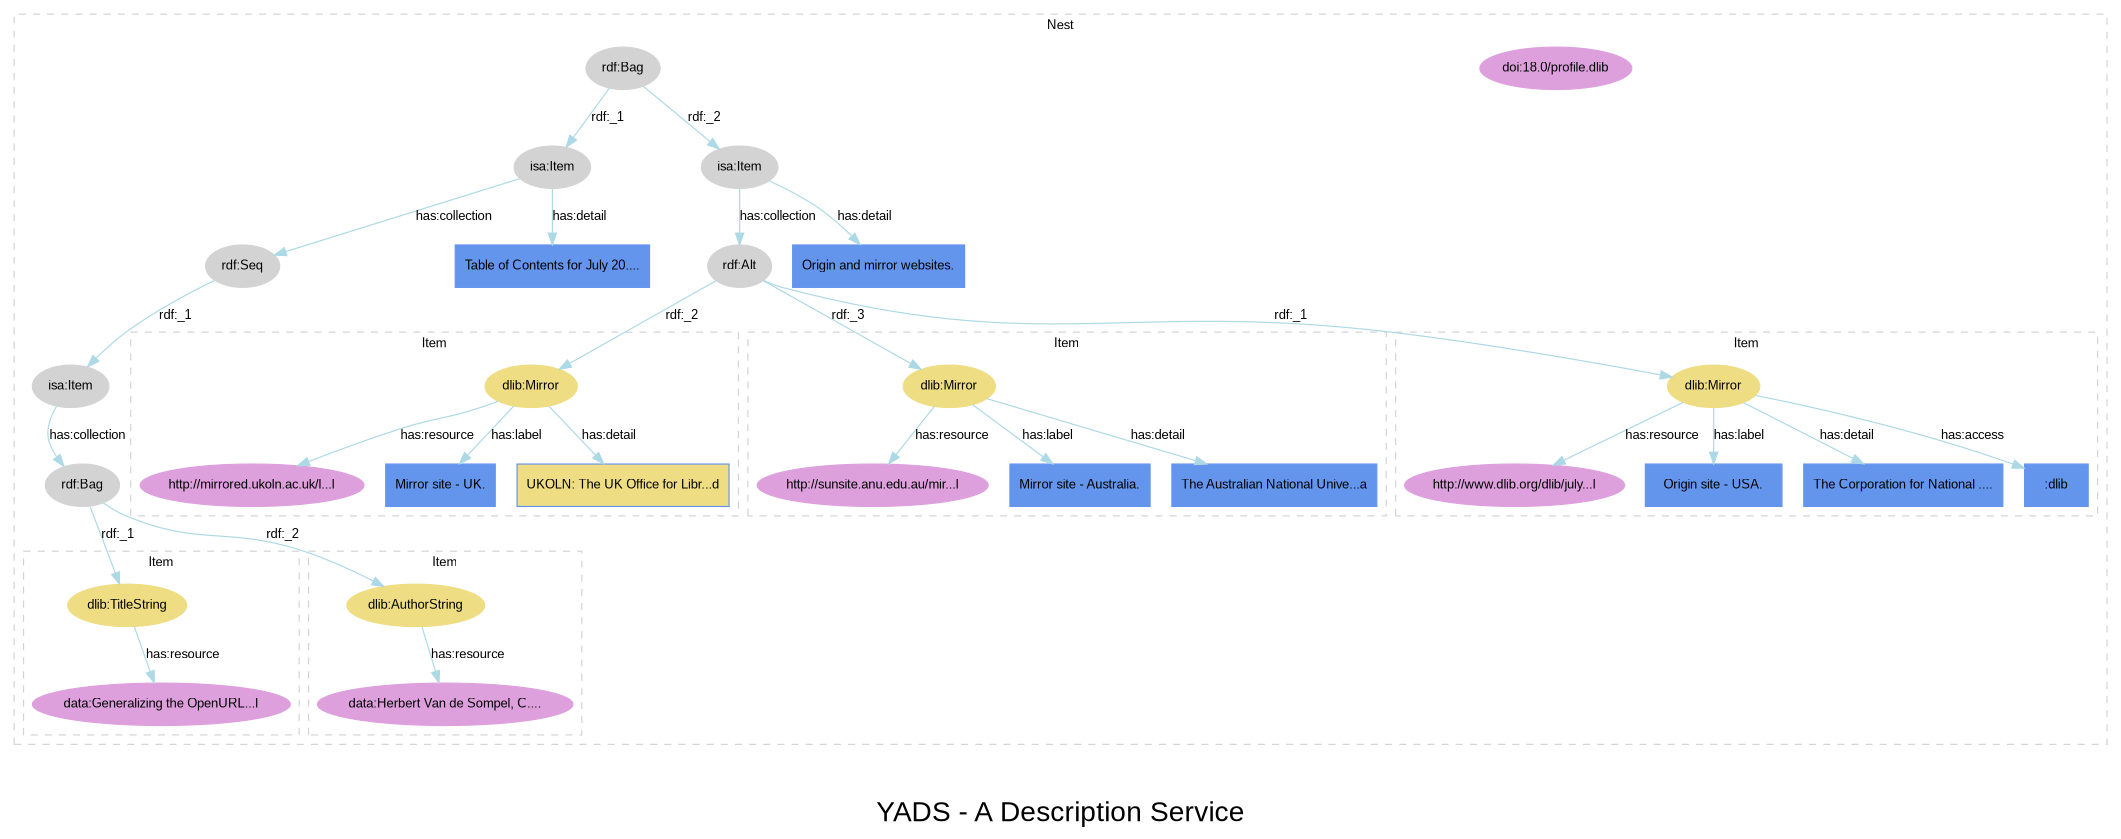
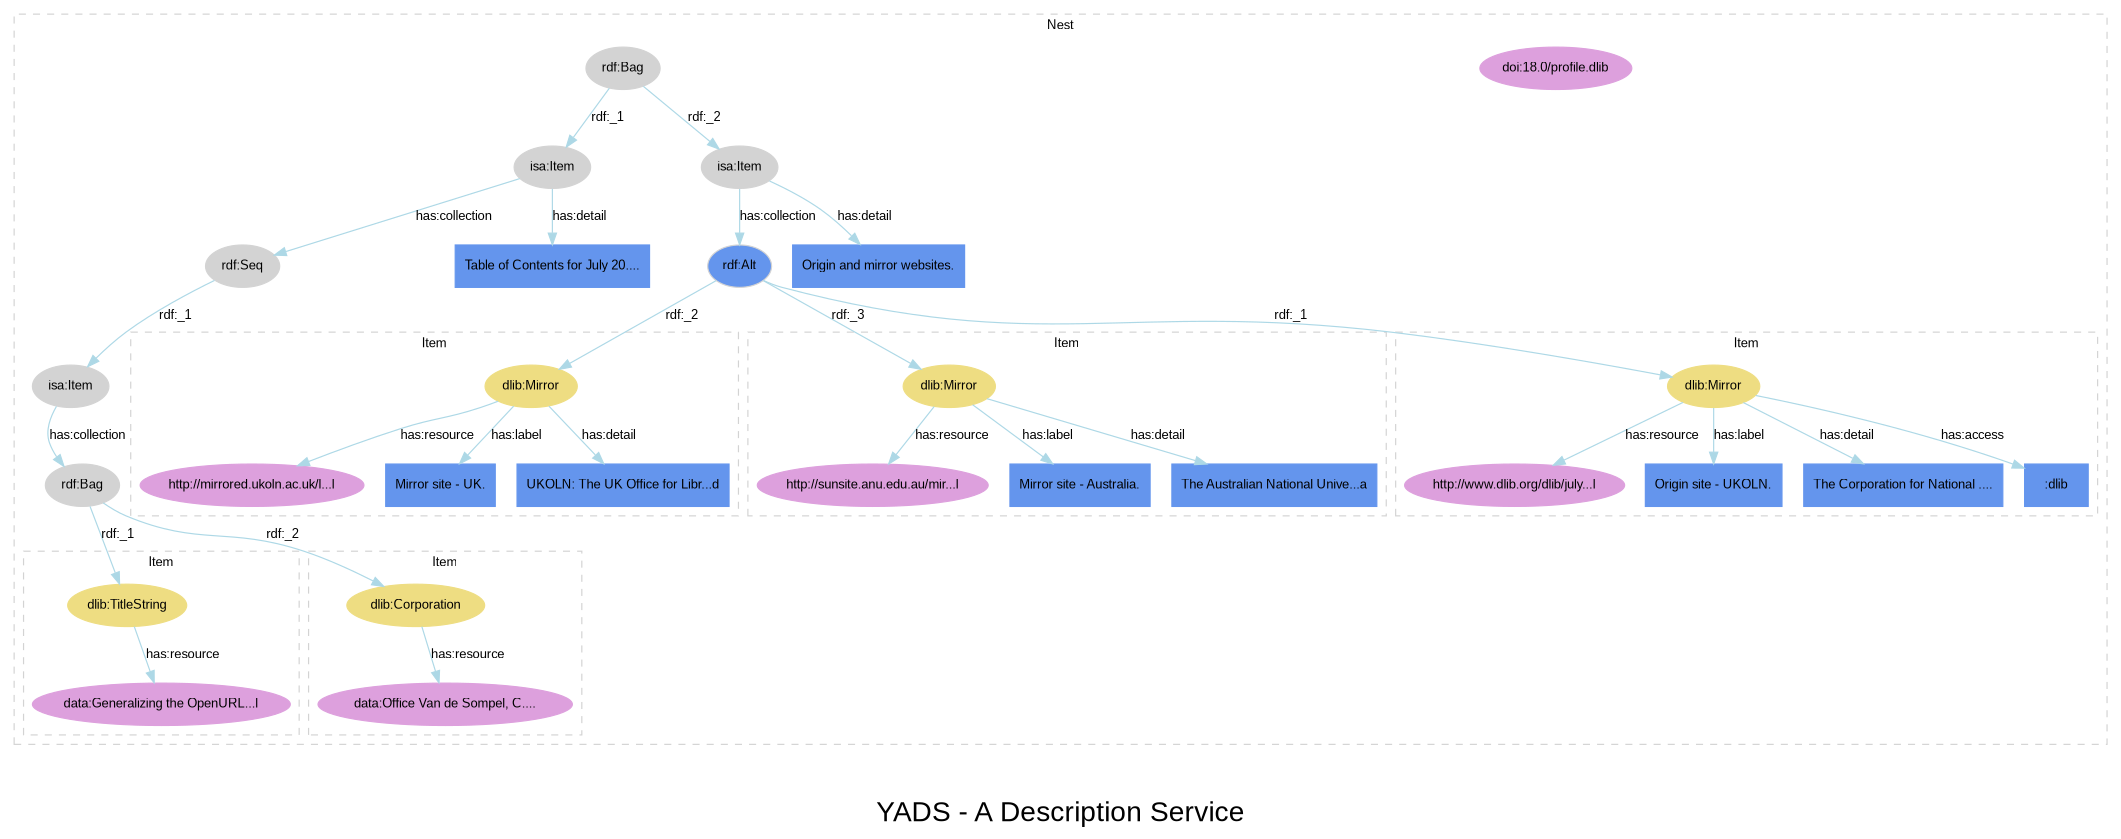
(740, 266) -> (740, 266)
(623, 485) -> (623, 485)
(1714, 485) -> (1714, 485)
(416, 605) -> (416, 605)
(445, 704) -> (445, 704)
